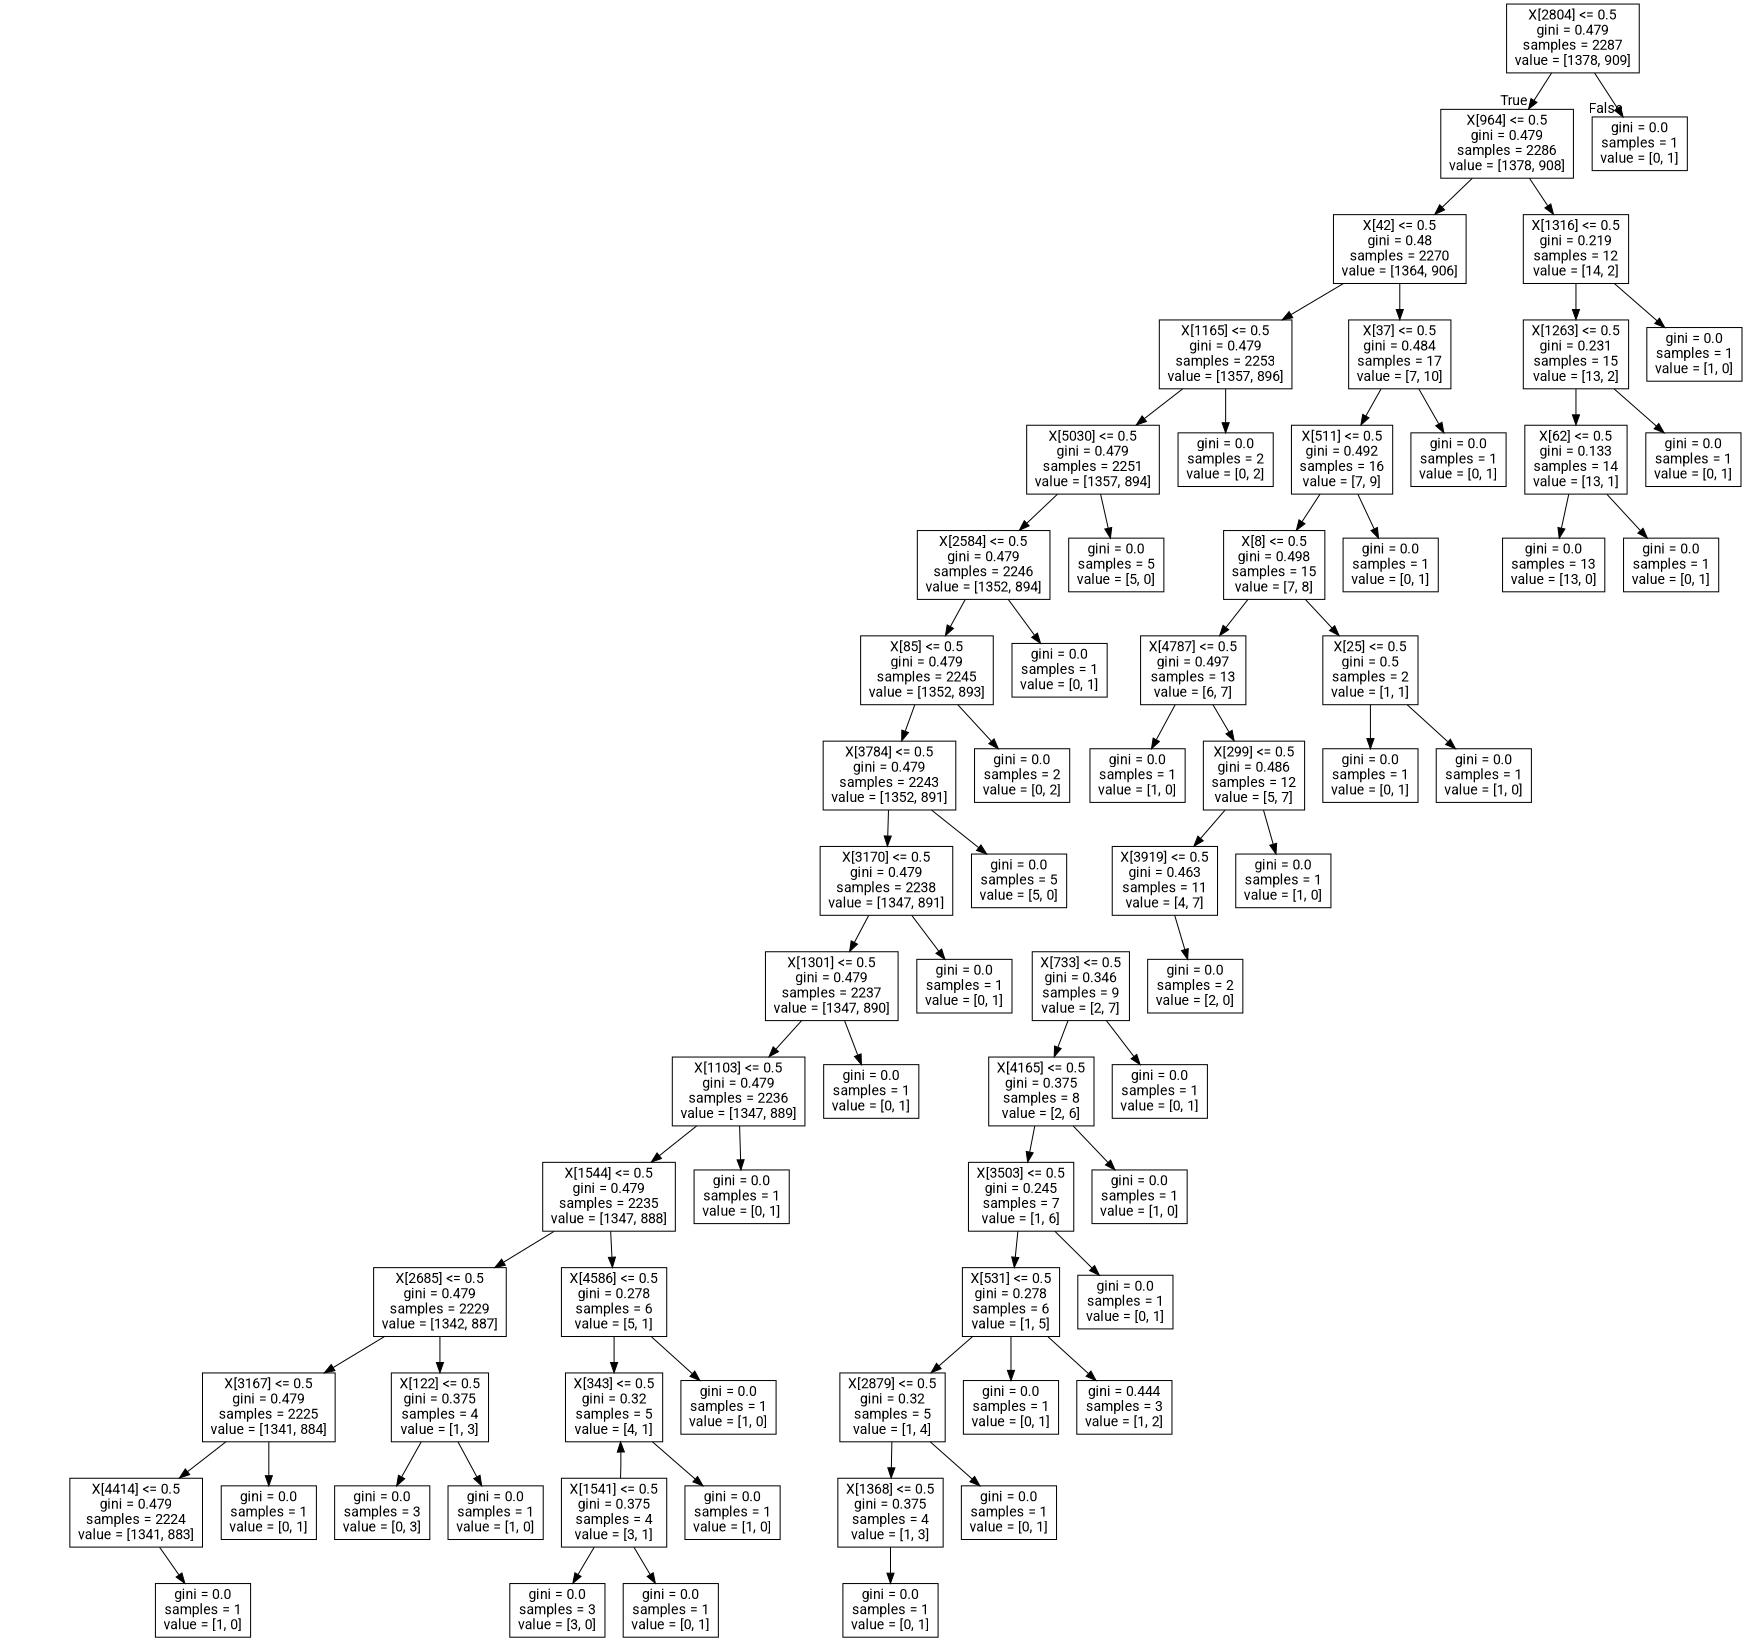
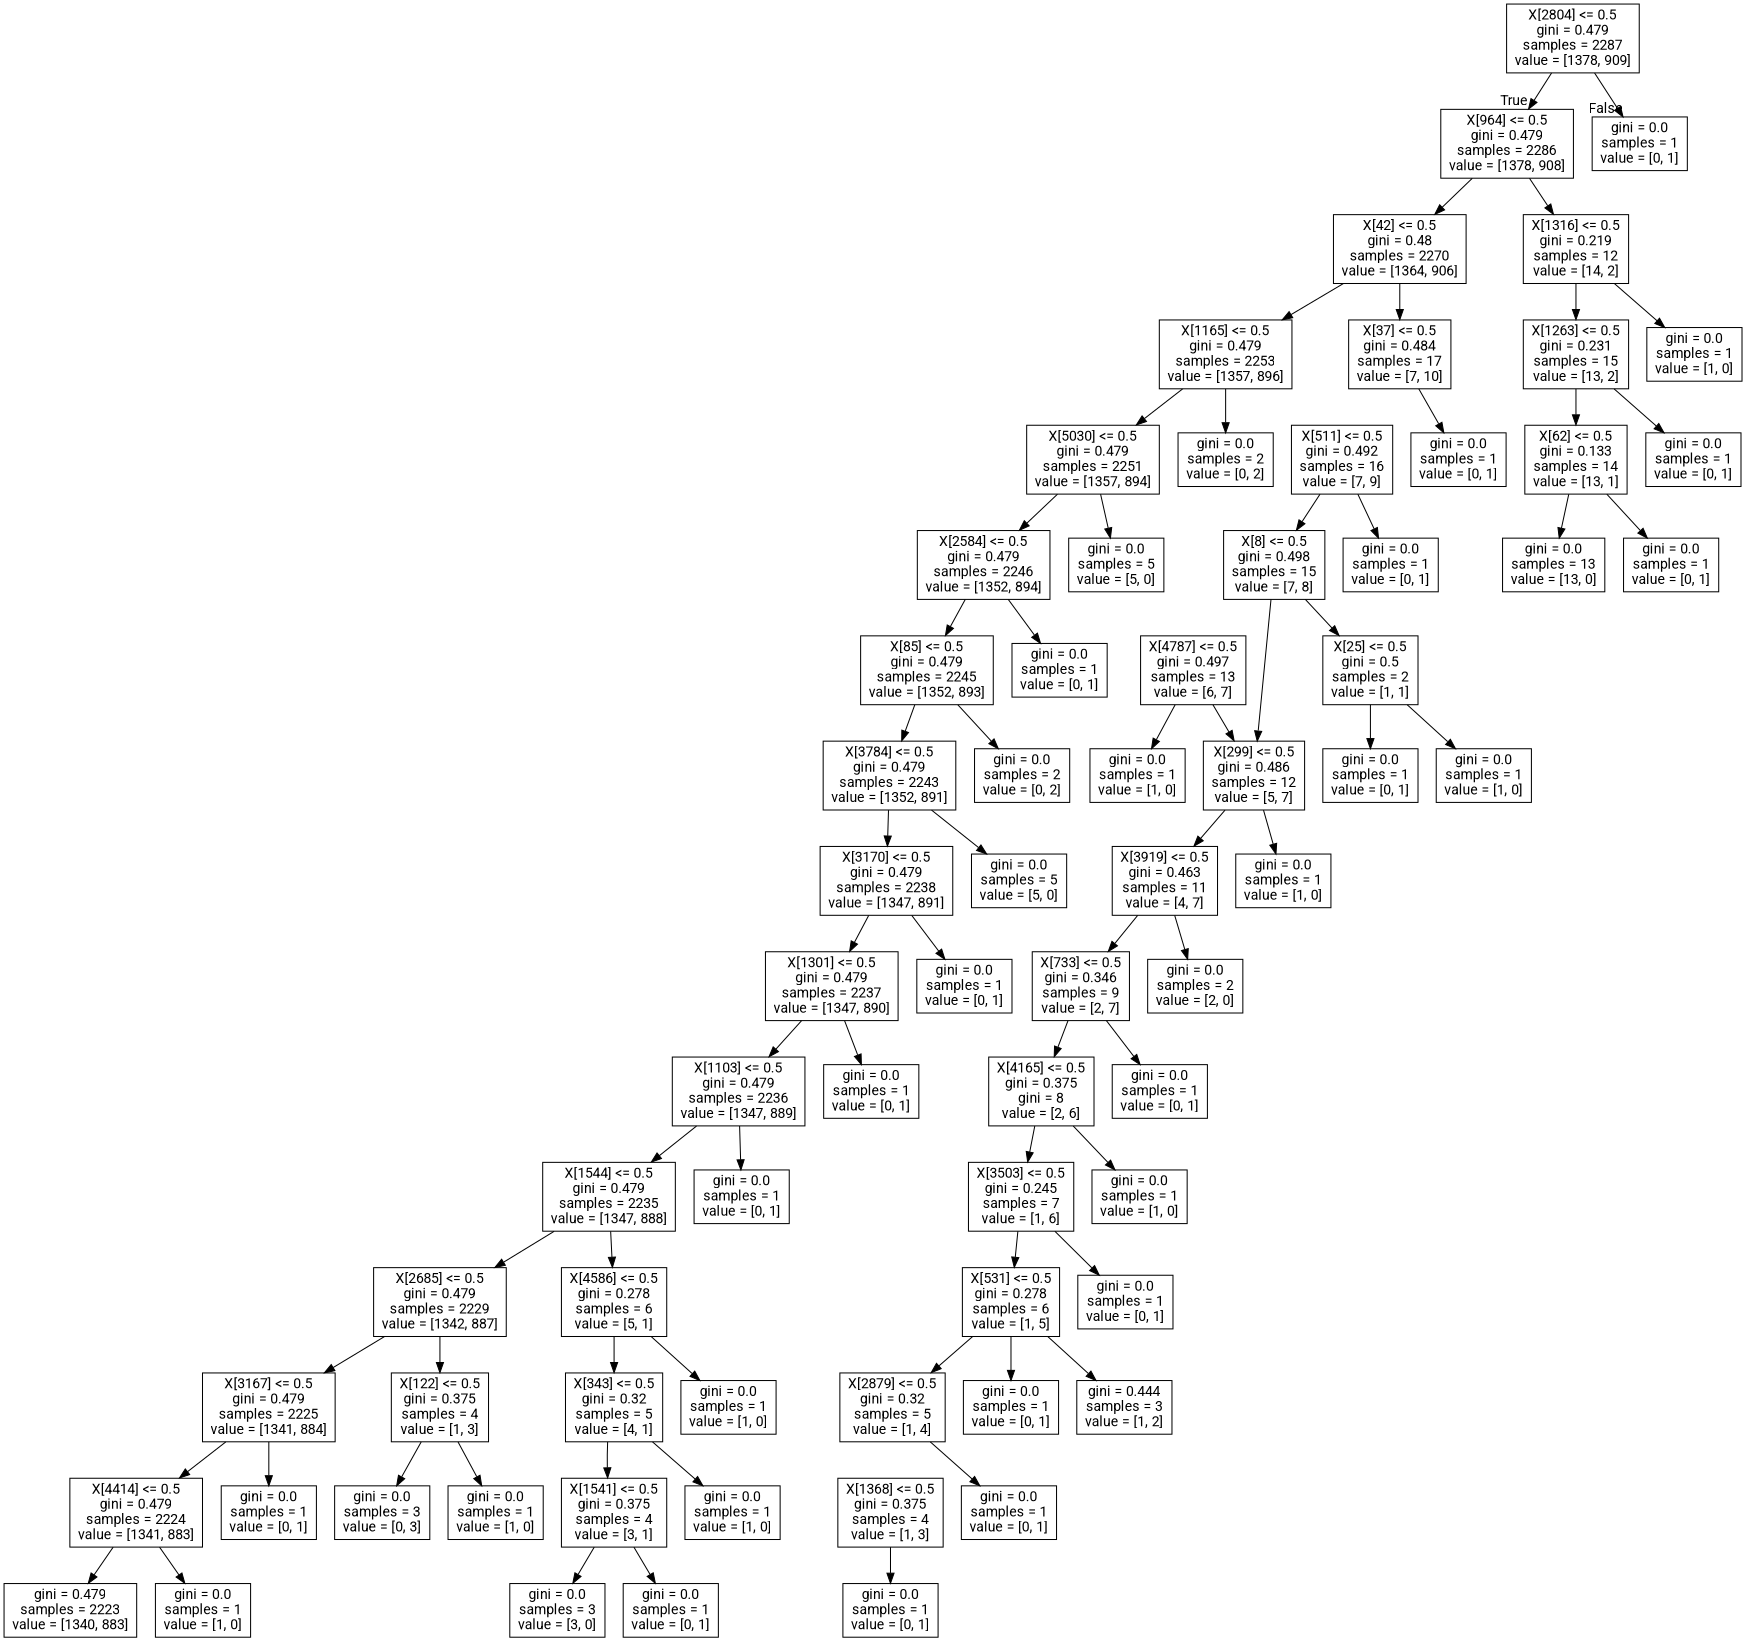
(1373, 402) -> none
(1237, 614) -> (1265, 665)
none -> (1126, 929)
(1041, 1091) -> (1041, 1091)
(892, 1455) -> none
(621, 1465) -> (607, 1455)
none -> (70, 1610)
